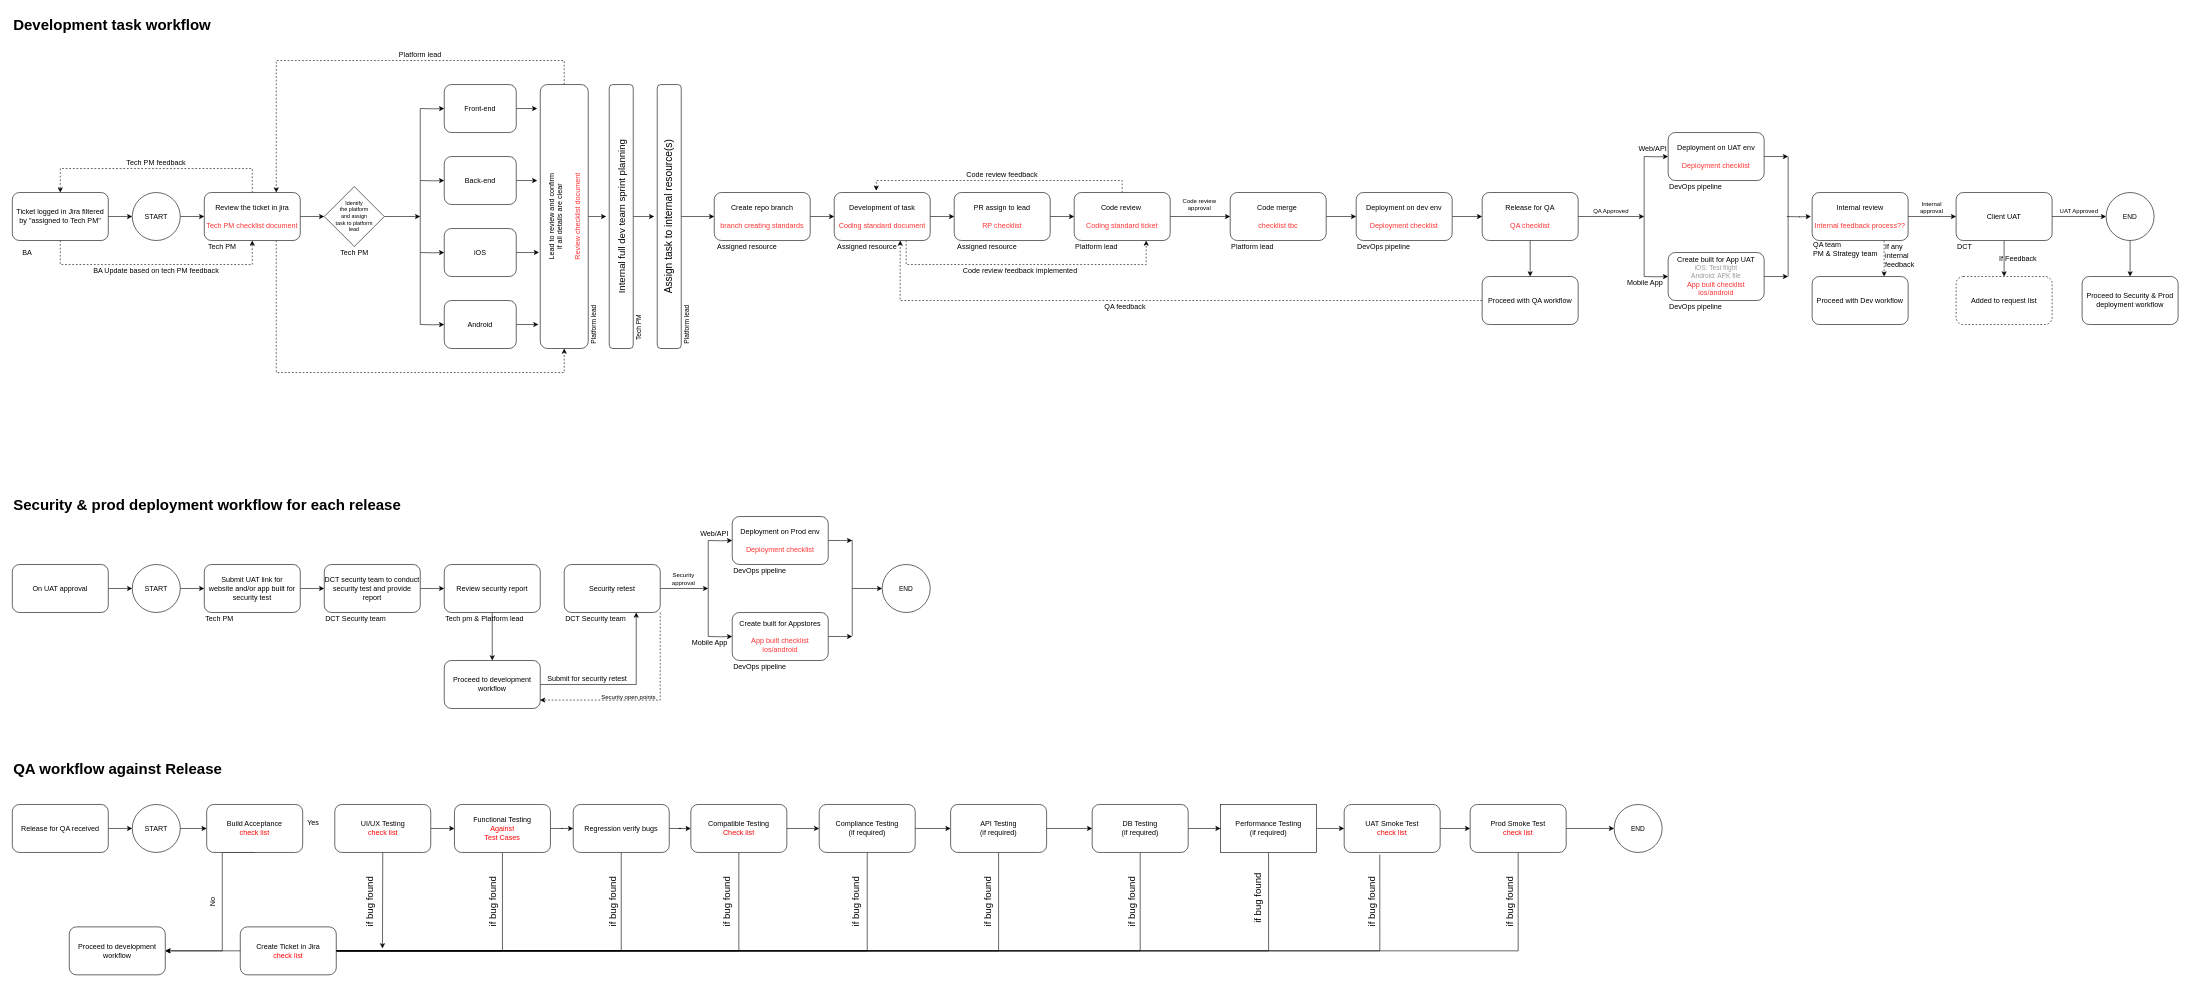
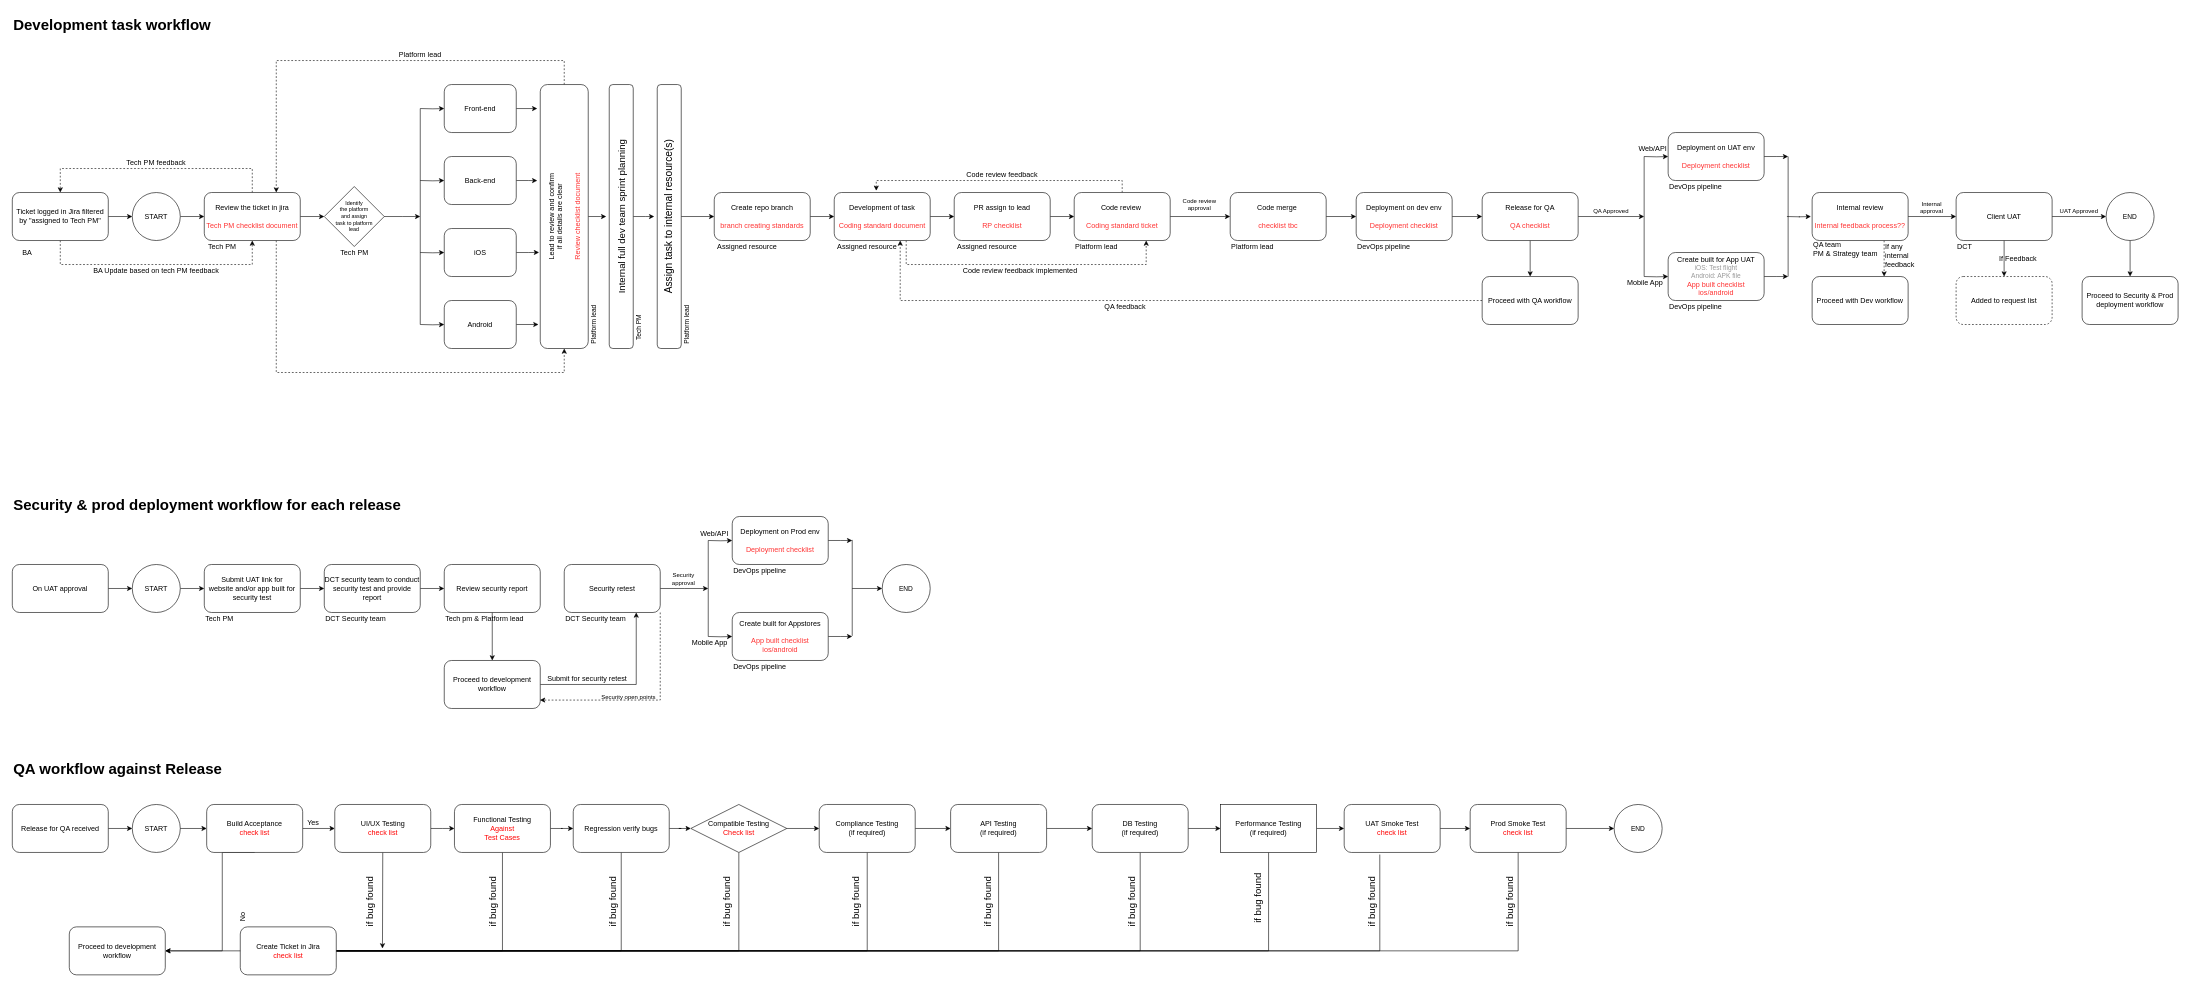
none -> (317, 828)
(739, 828) -> (739, 828)
(213, 902) -> (243, 917)
